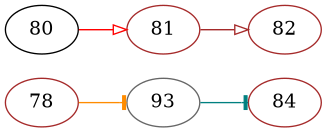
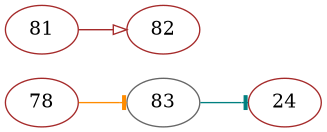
(42, 30) -> none
(163, 103) -> (163, 103)
(285, 103) -> (285, 103)
